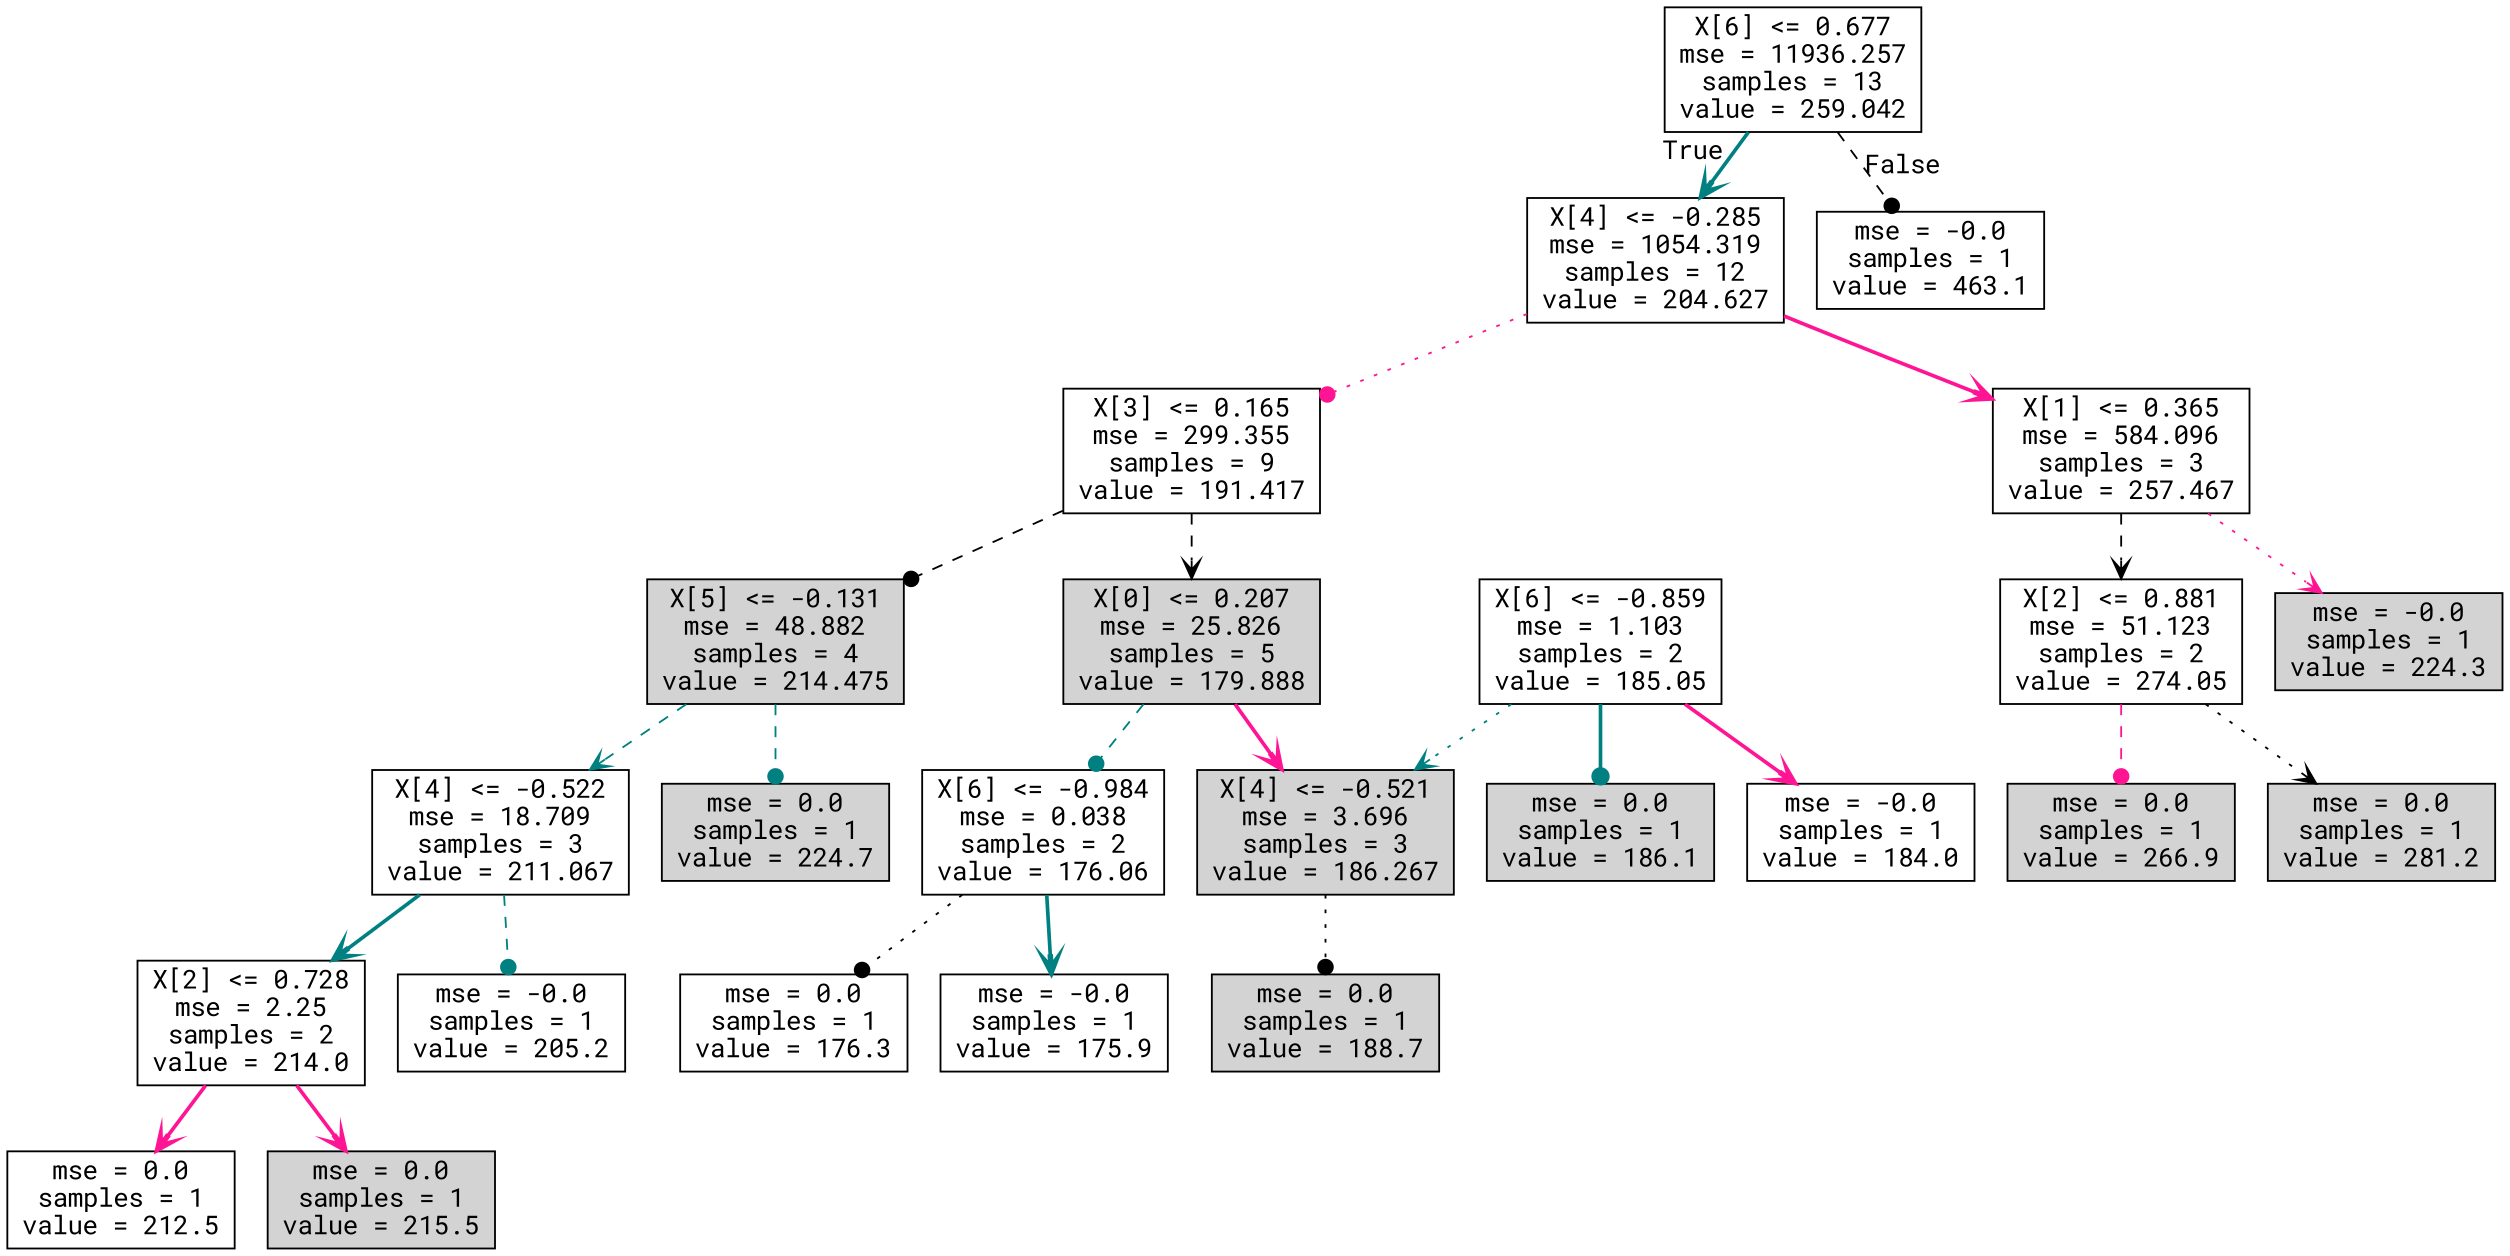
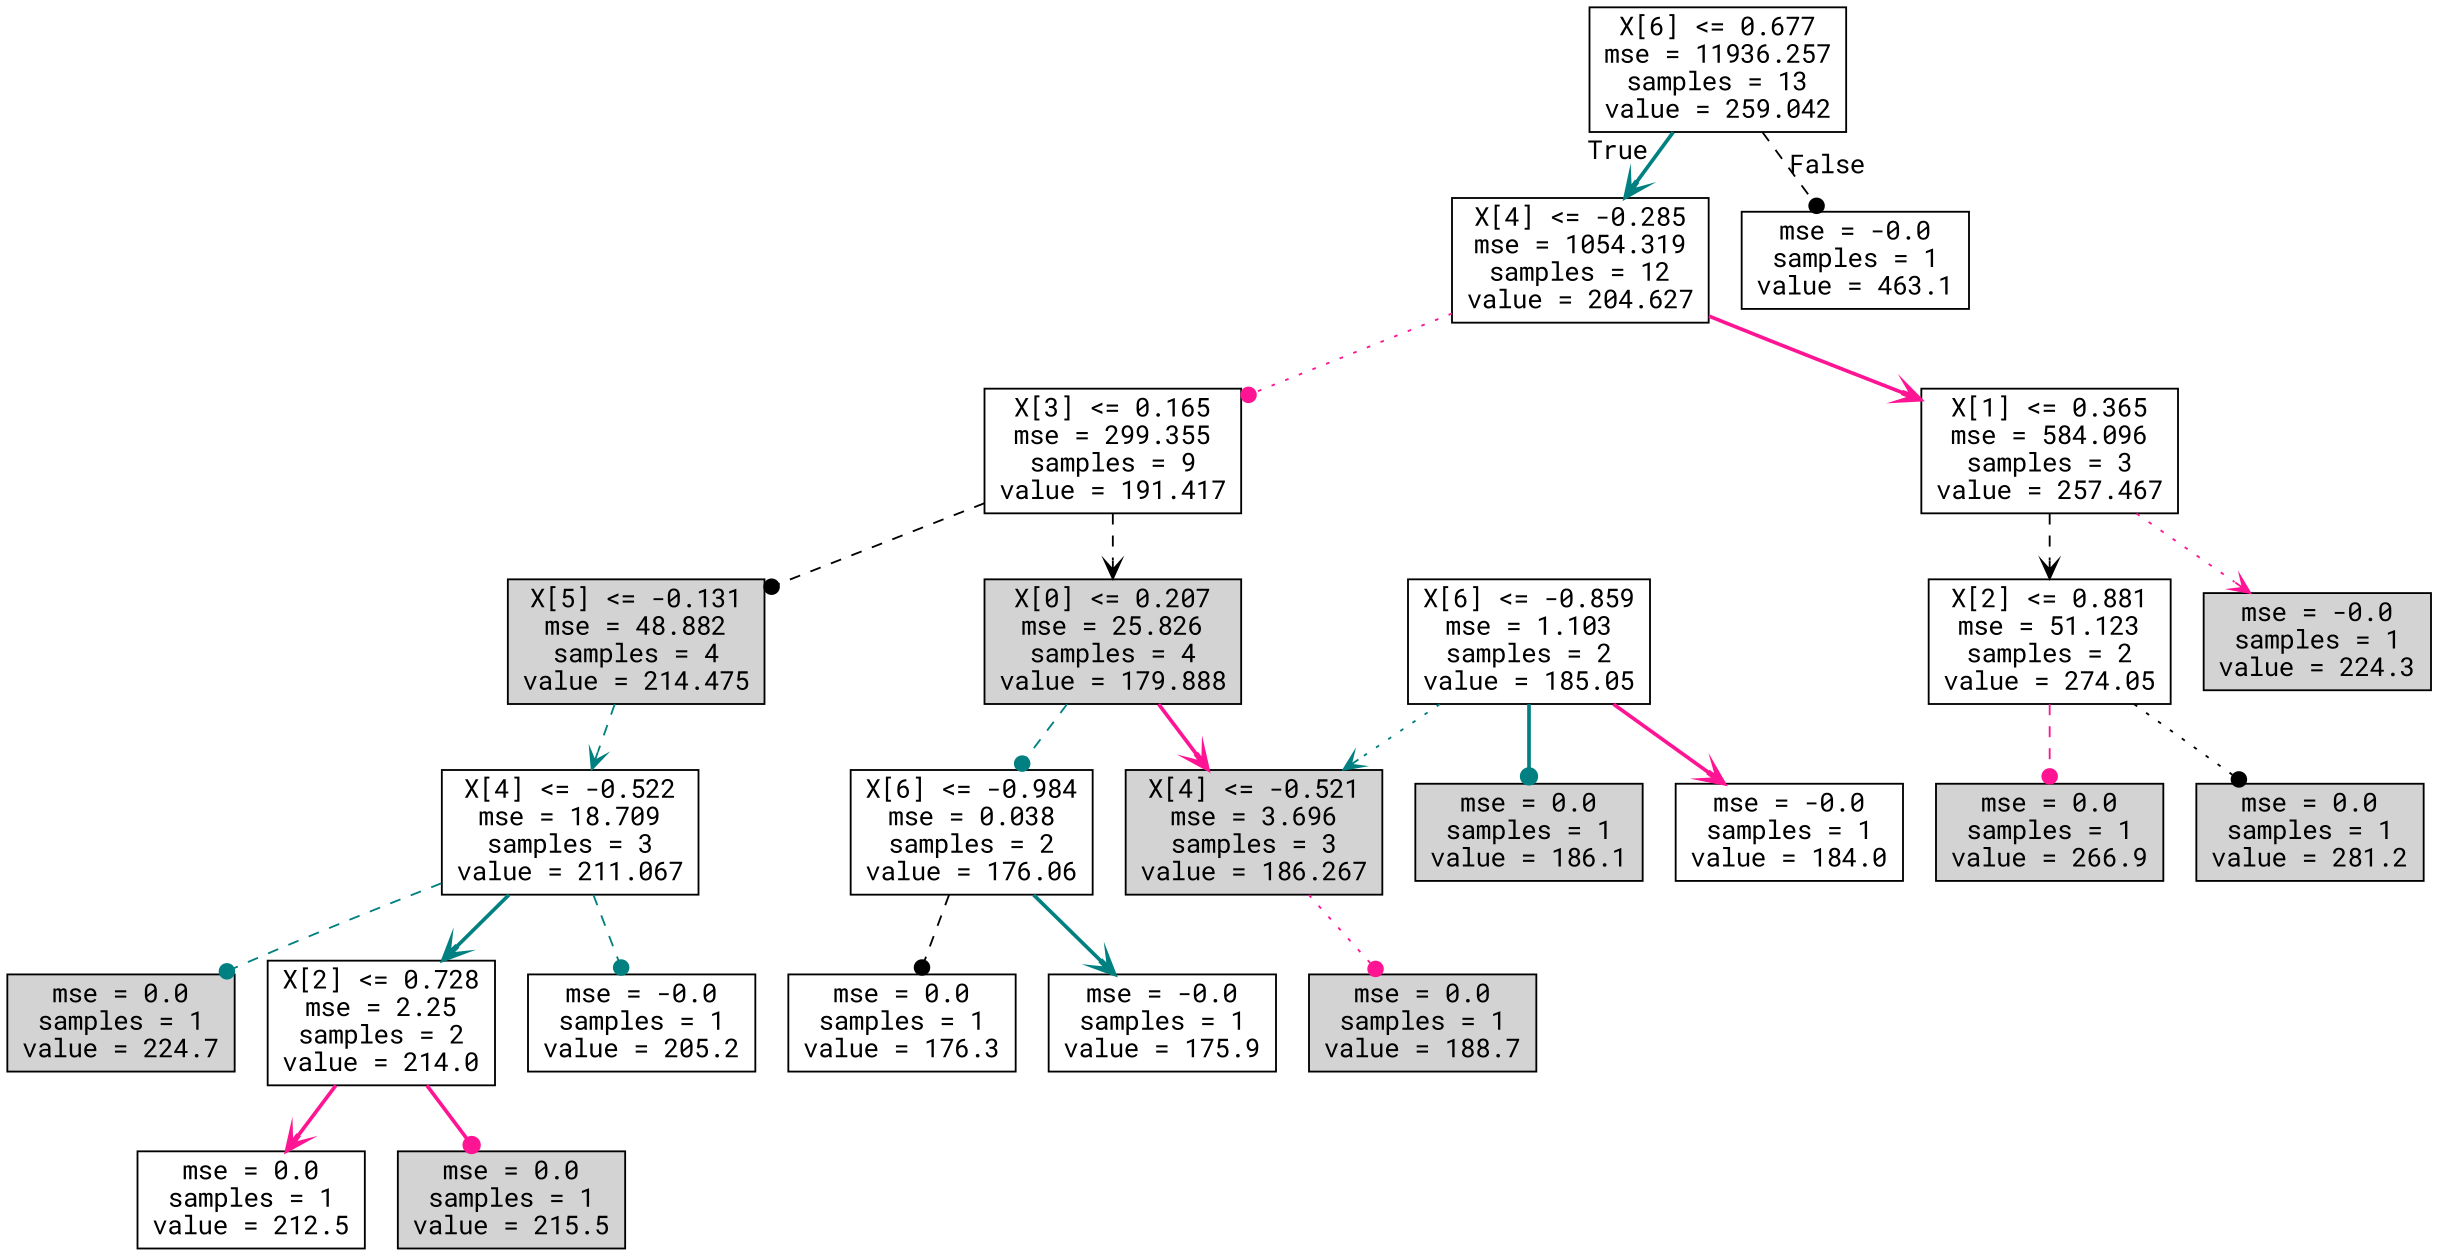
(1192, 642) -> (1113, 642)
(776, 737) -> (337, 925)
(2253, 738) -> (2184, 740)
(1326, 927) -> (1340, 929)
(915, 930) -> (937, 928)
(316, 1111) -> (447, 1112)
